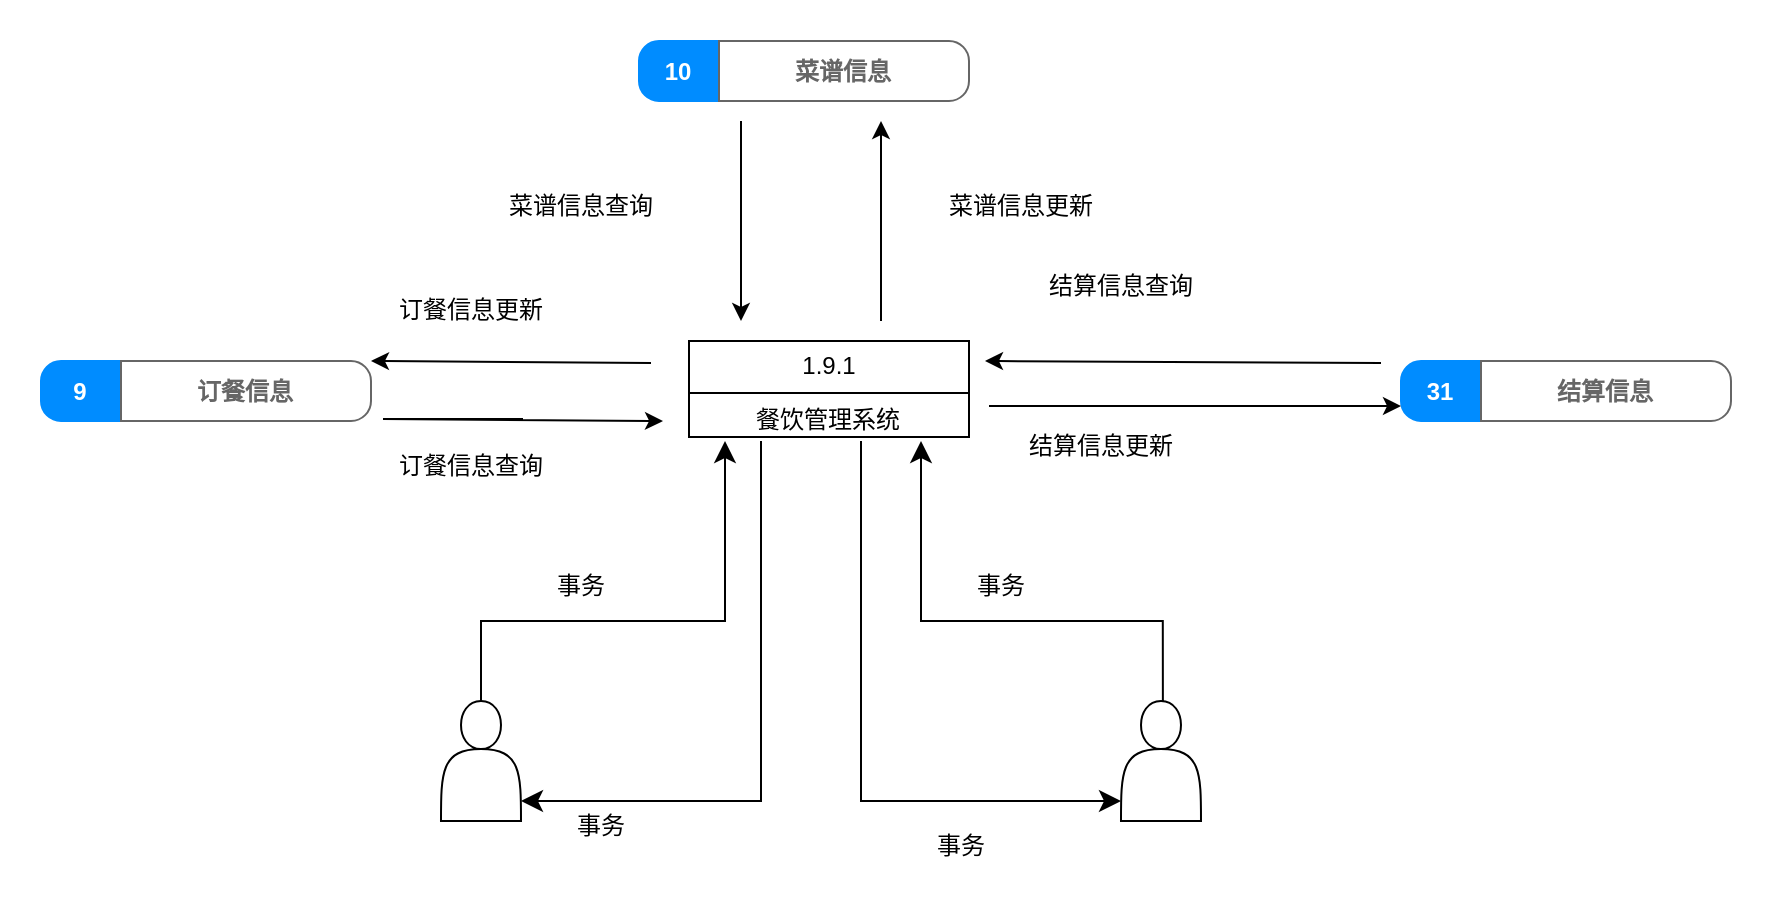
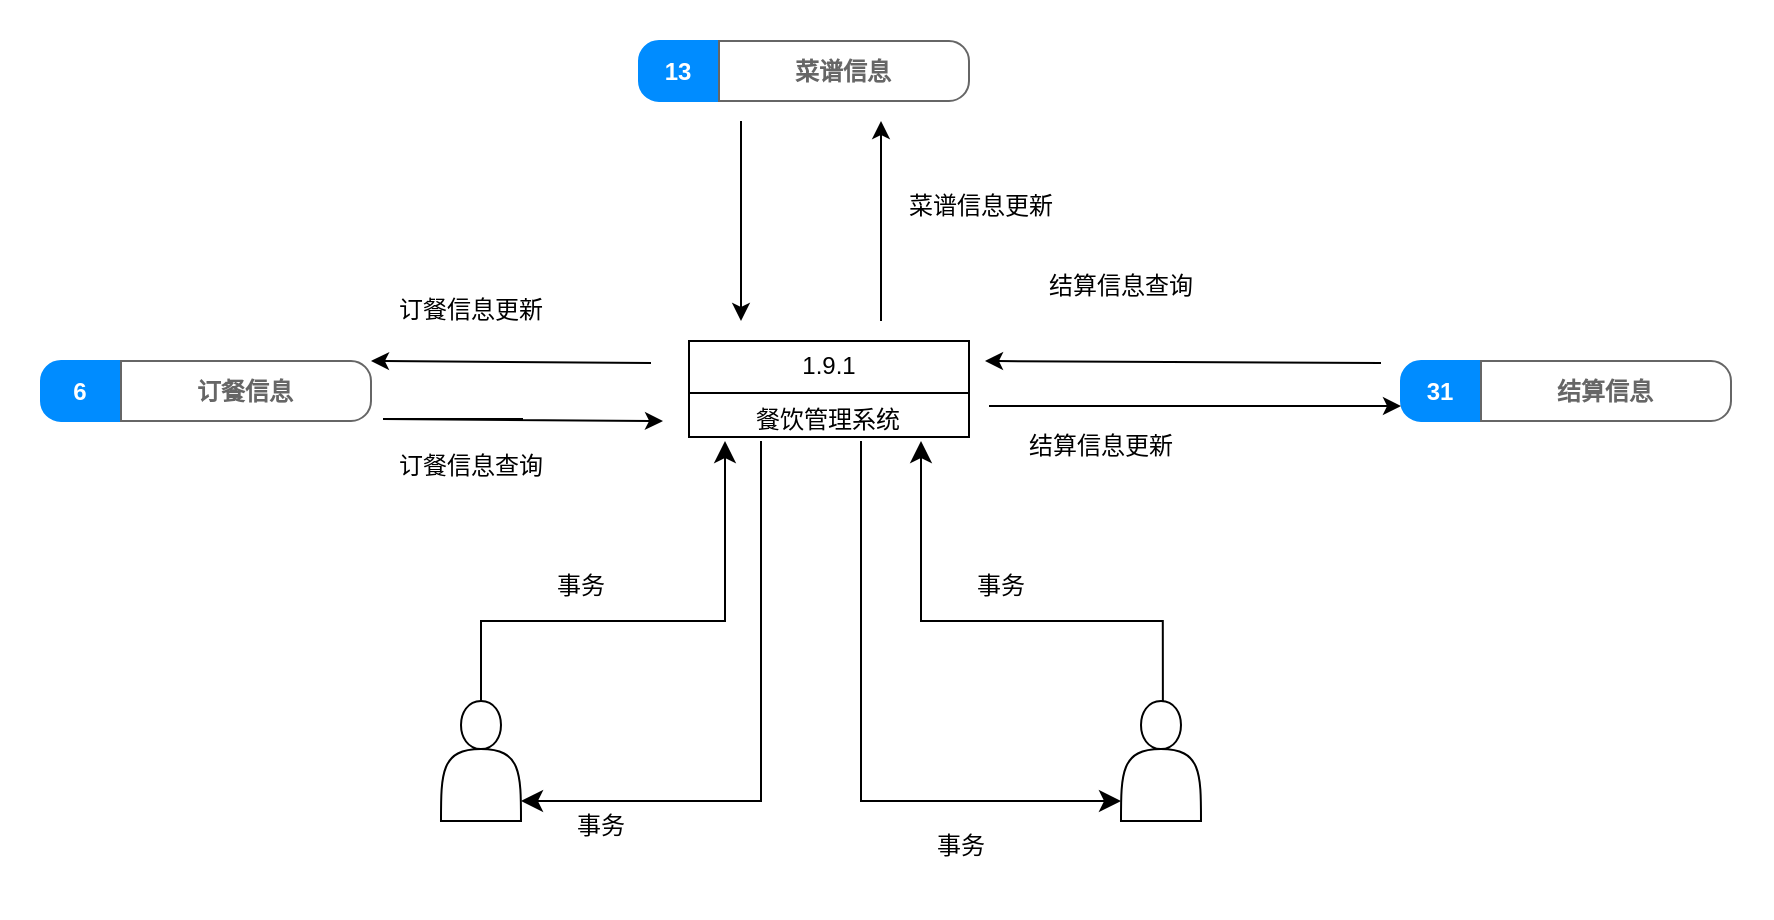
(679, 71) -> (679, 71)
(581, 207) -> none
(1021, 207) -> (981, 207)
(81, 391) -> (81, 391)
